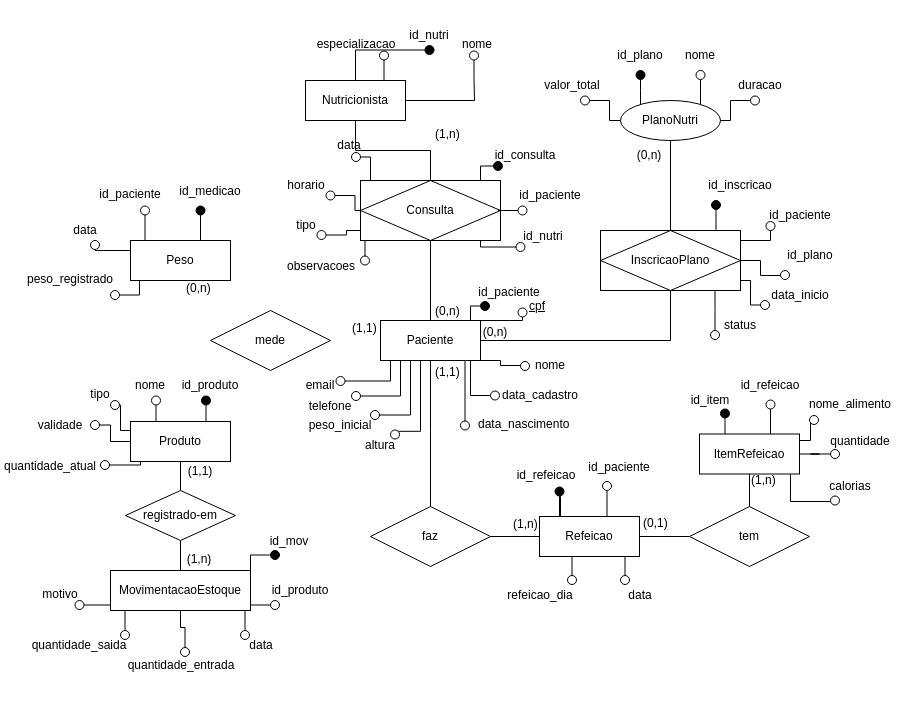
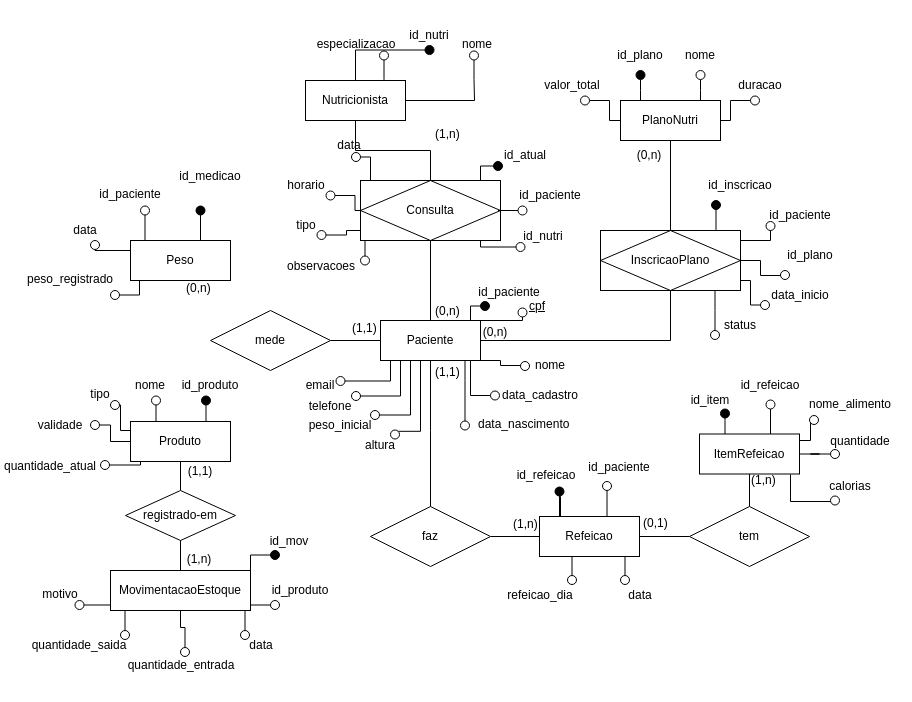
(671, 121) -> (671, 121)
(526, 156) -> (526, 156)
(211, 191) -> (211, 176)
none -> (356, 341)
